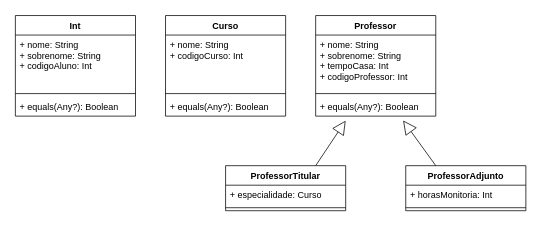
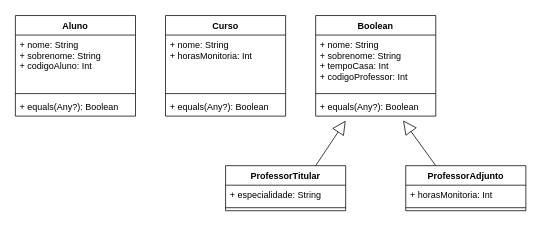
(75, 26) -> (75, 26)
(375, 26) -> (375, 26)
(200, 45) -> (200, 45)
(278, 195) -> (279, 195)
